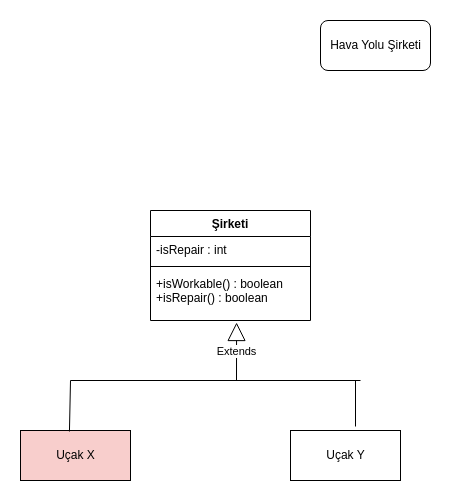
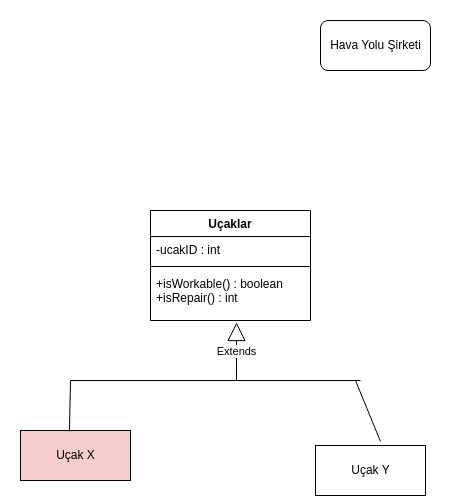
(230, 224) -> (230, 224)
(197, 250) -> (193, 250)
(224, 284) -> (224, 284)
(346, 456) -> (371, 471)
